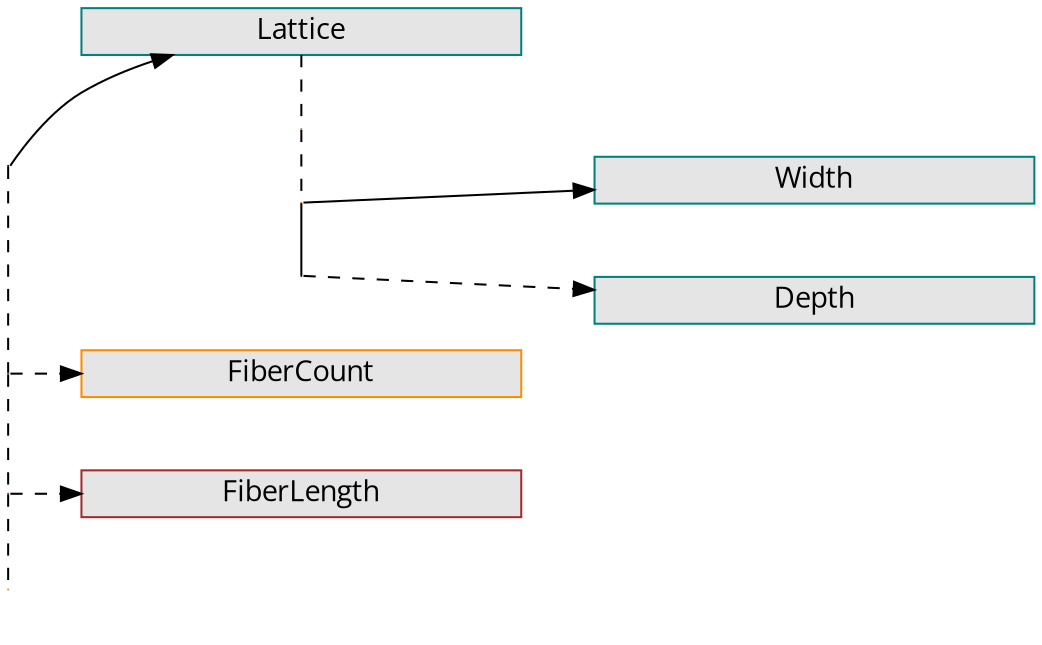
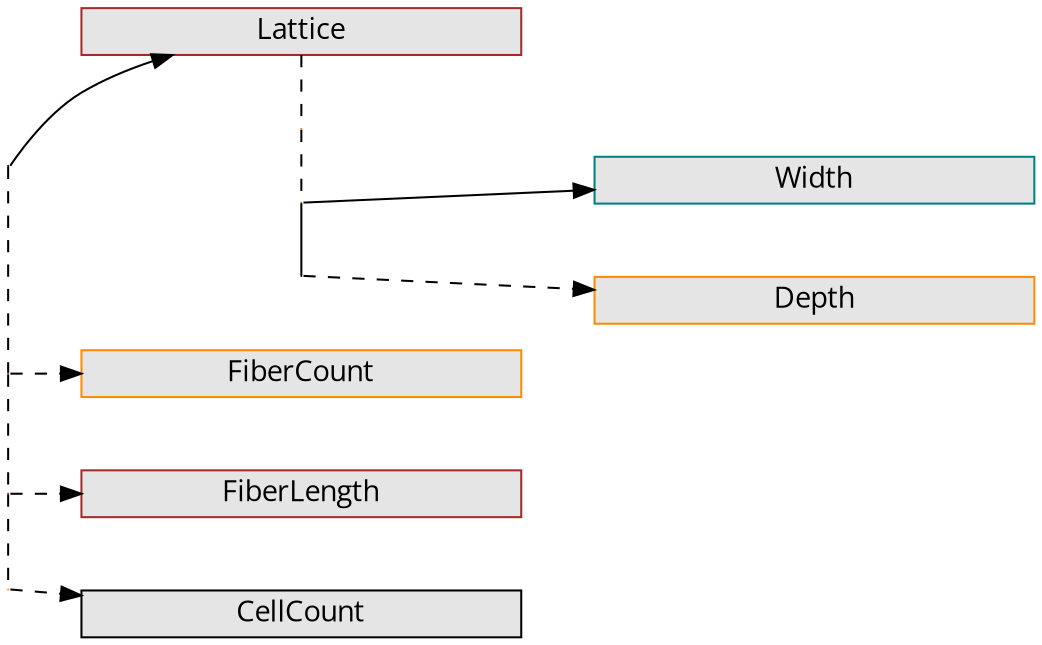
(301, 32) -> (301, 32)
(814, 300) -> (814, 300)
none -> (301, 614)
